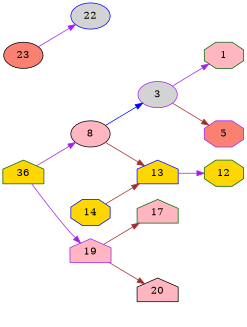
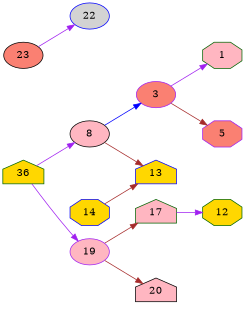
(158, 95) -> (156, 95)
(187, 173) -> (186, 213)
(90, 252) -> (90, 252)
